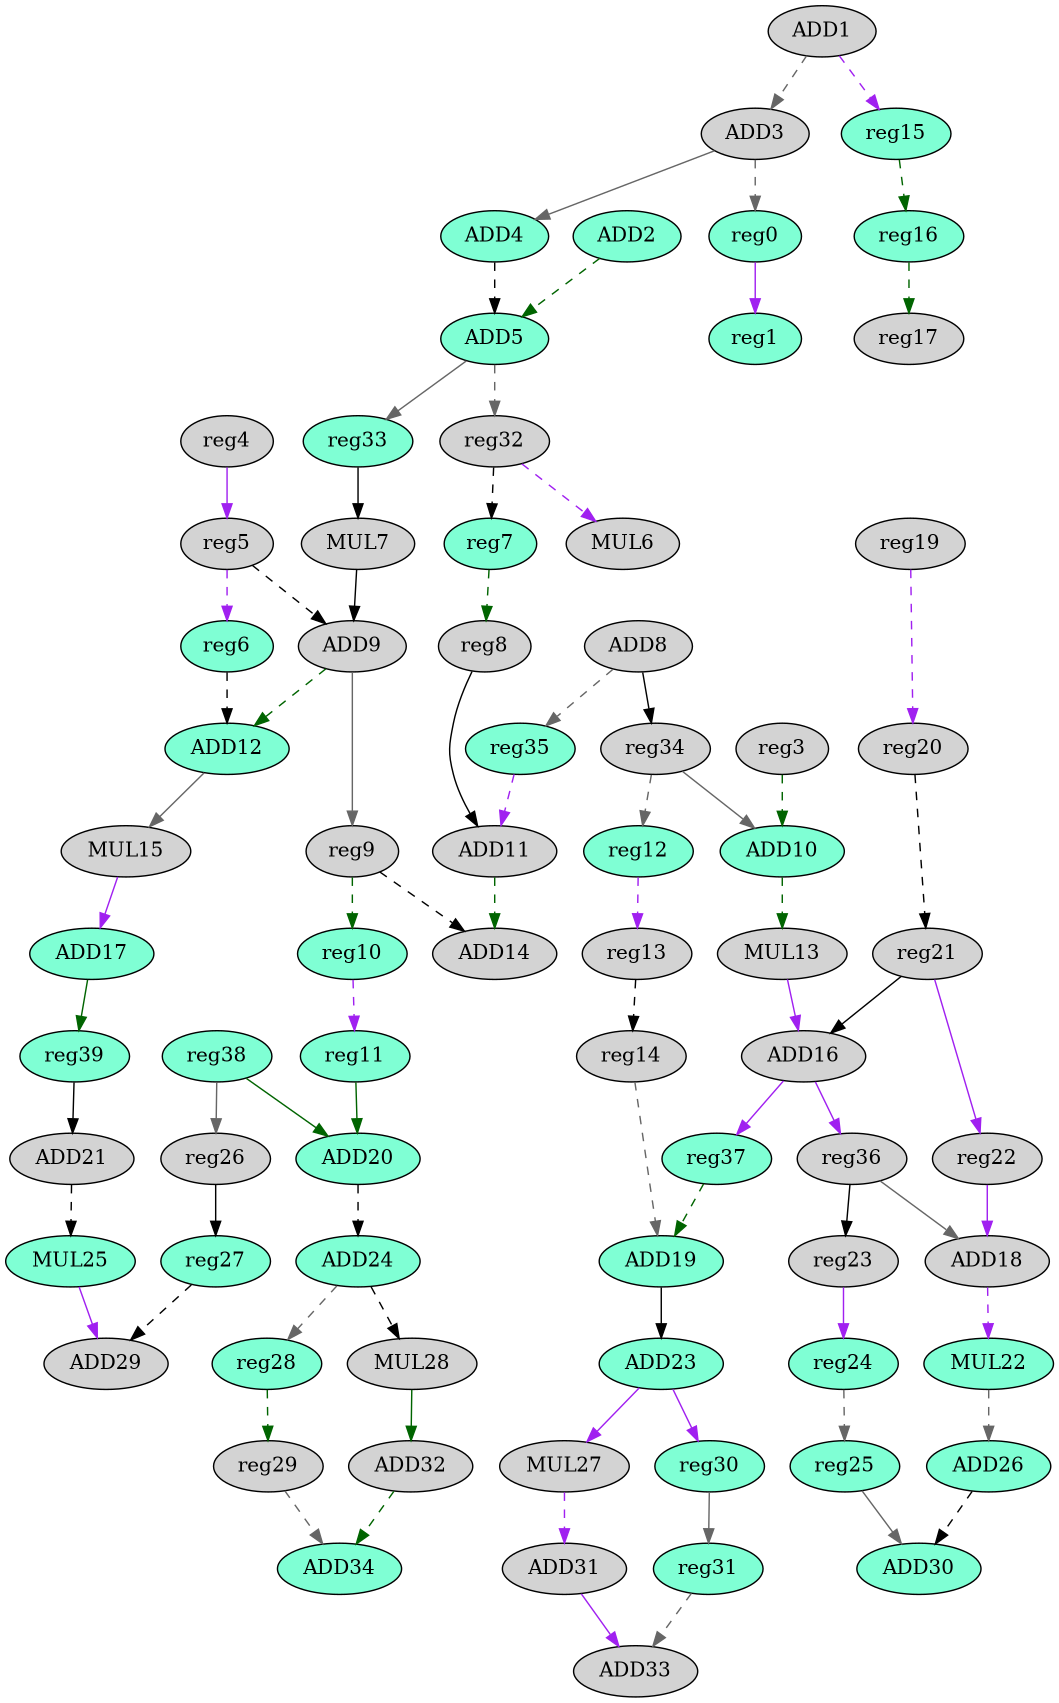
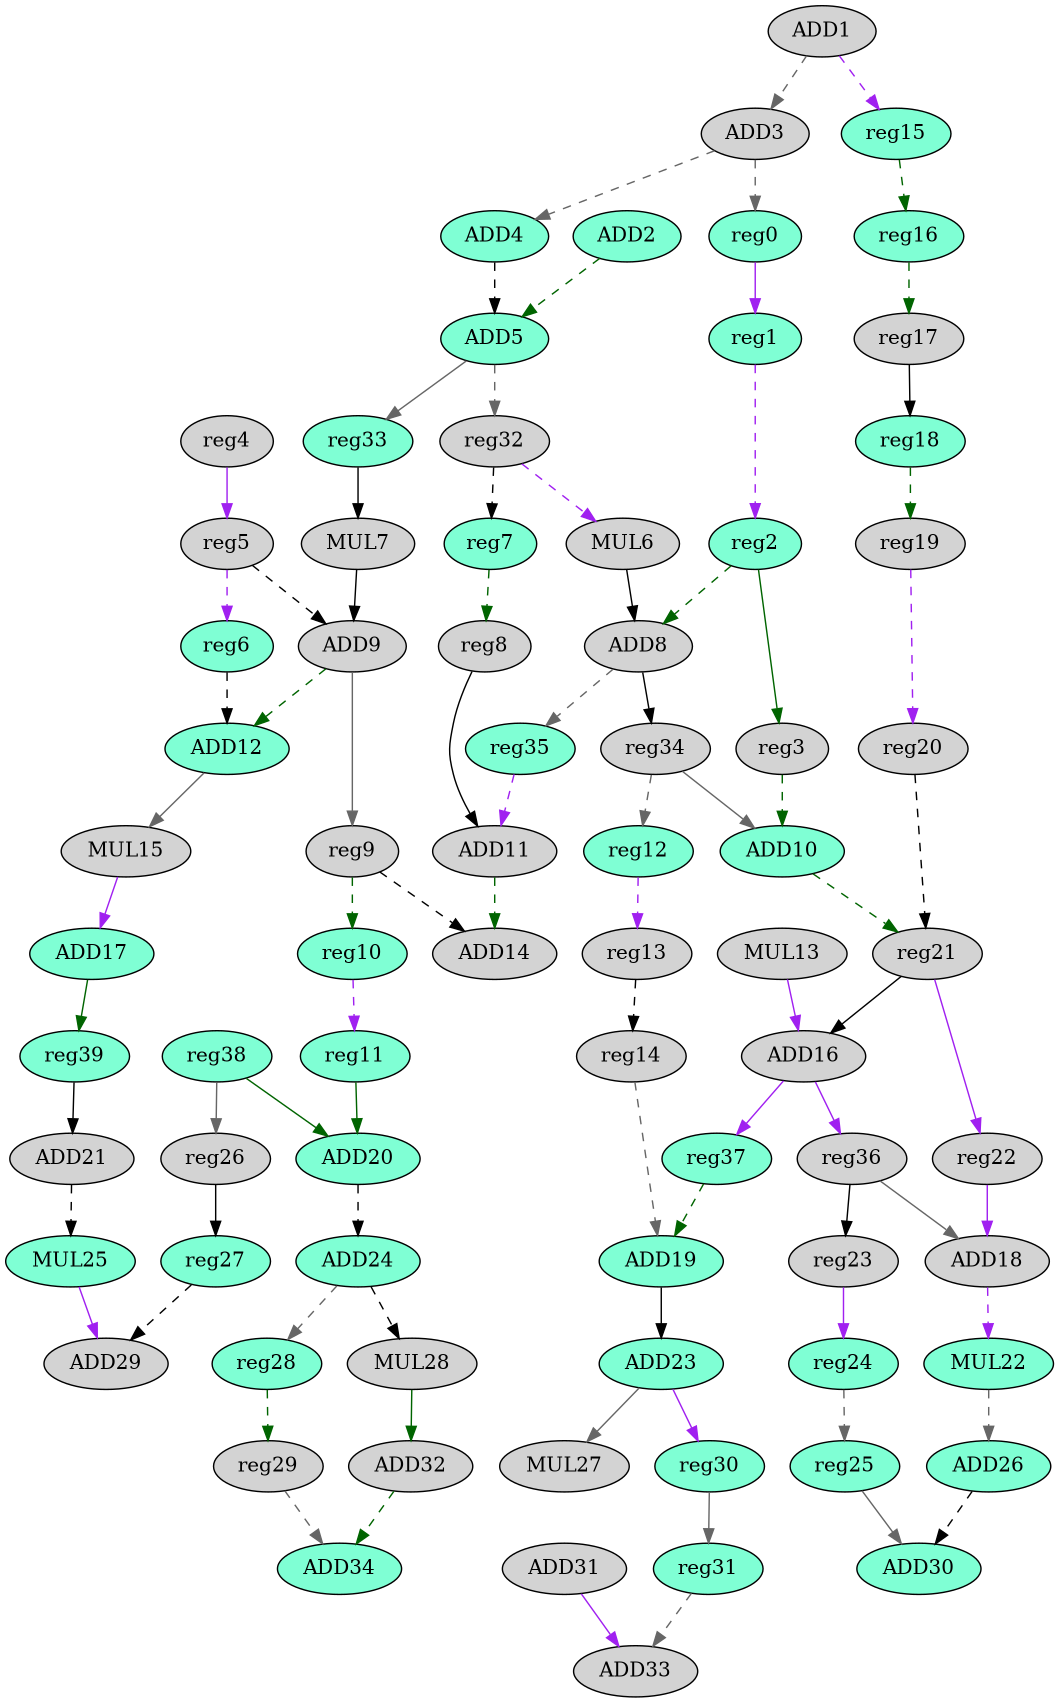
(632, 182) -> (632, 182)
none -> (910, 441)
none -> (755, 544)
none -> (630, 588)
(782, 896) -> (849, 899)
(618, 1410) -> (618, 1410)
(564, 1511) -> none
